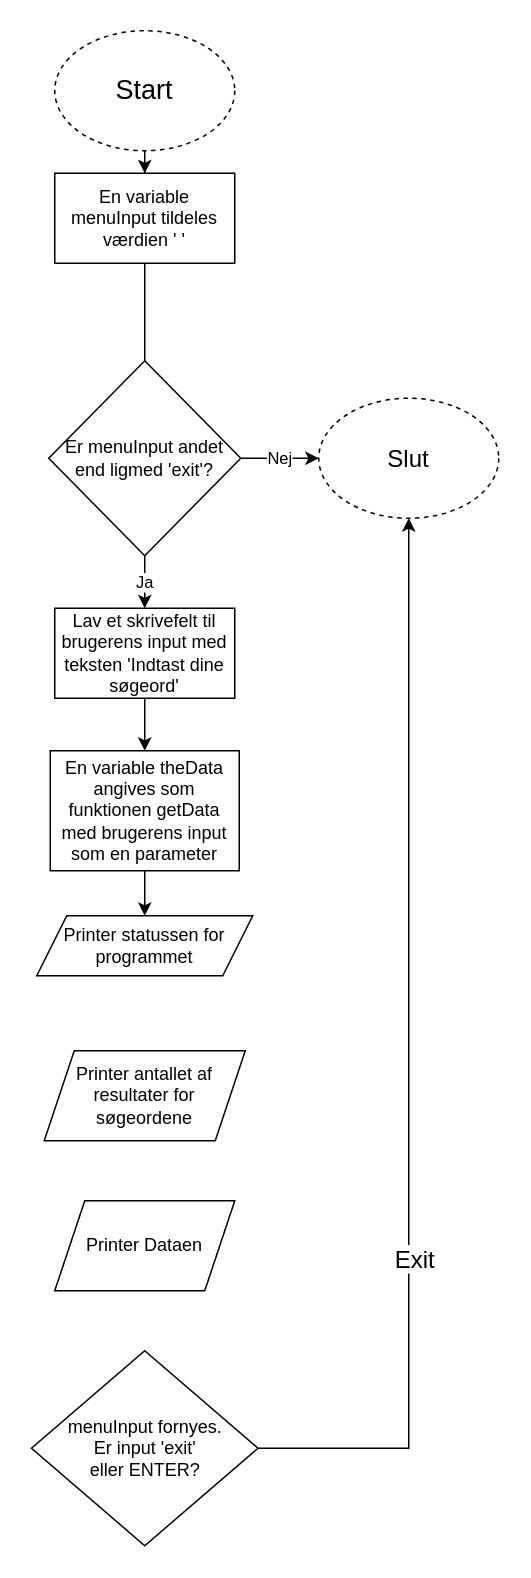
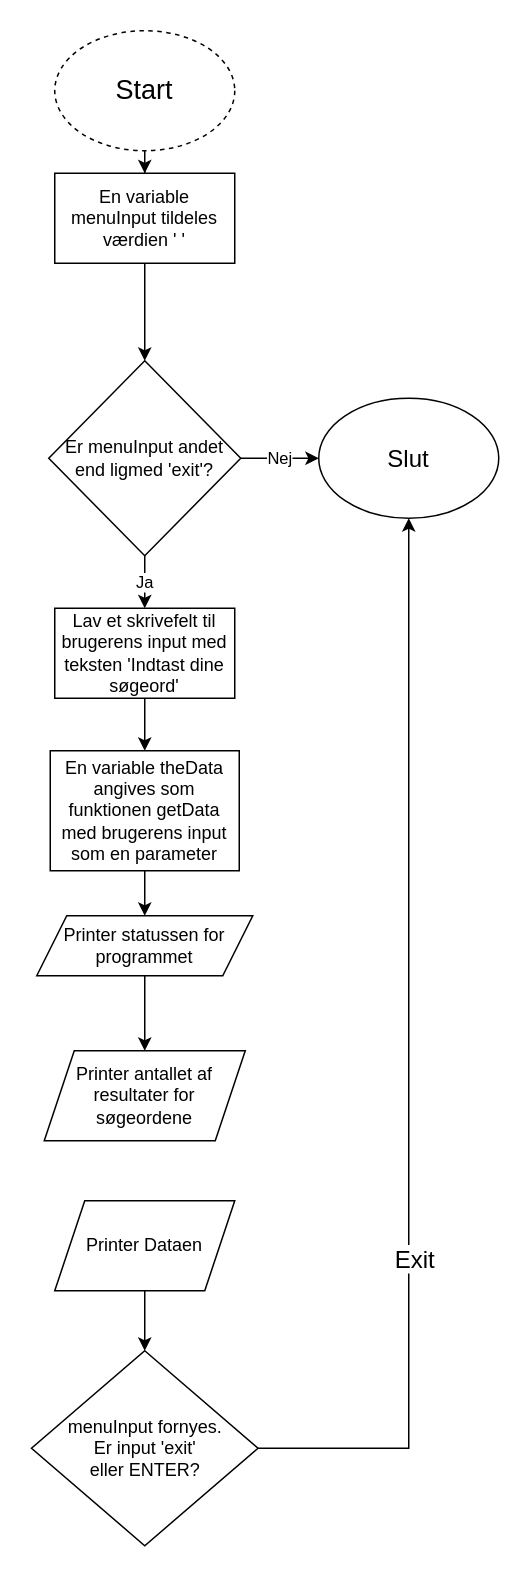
(145, 353) -> (145, 349)
(409, 458) -> (409, 458)
none -> (145, 1008)
none -> (145, 1316)
